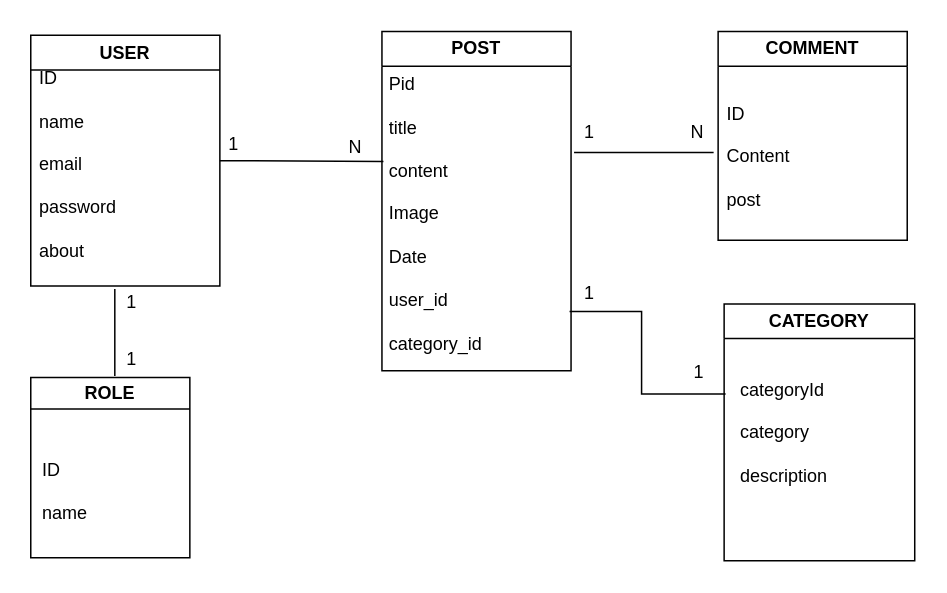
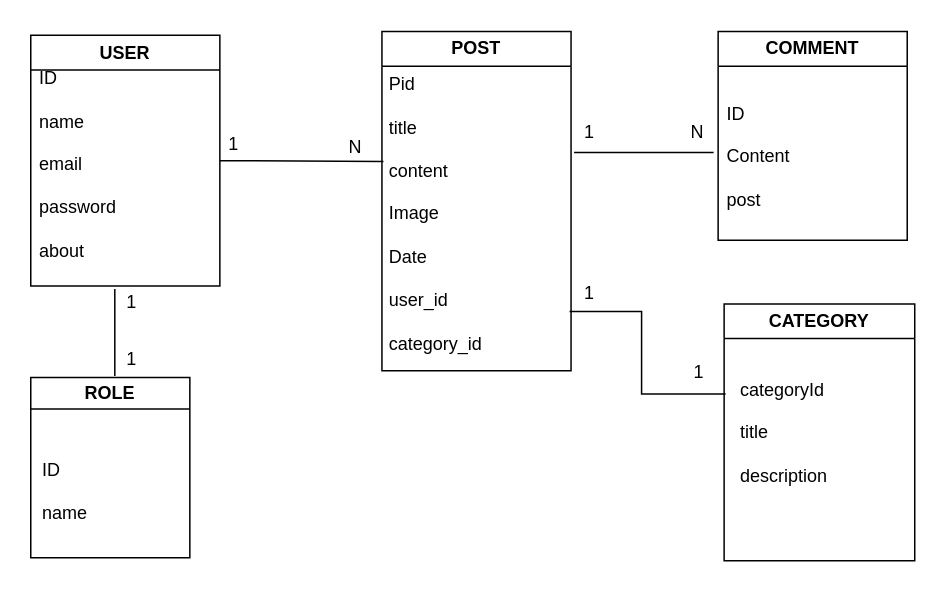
(791, 433) -> (791, 433)
